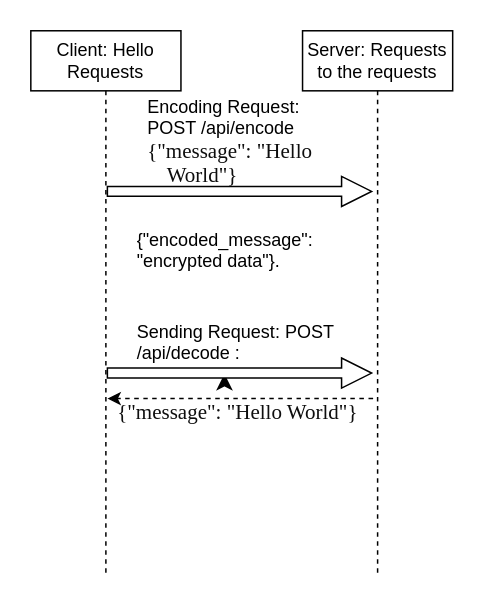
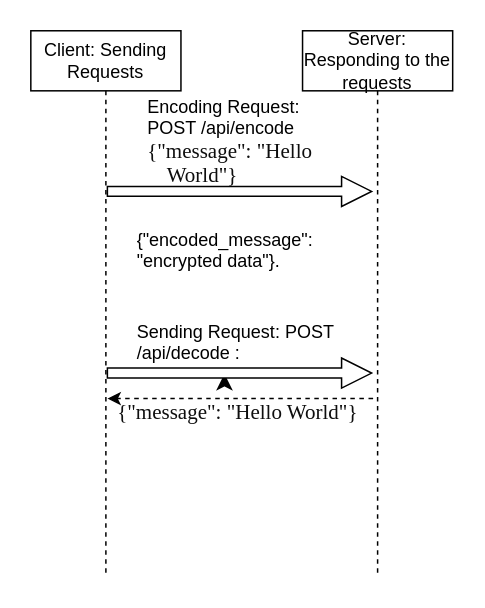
(106, 61) -> (106, 61)
(377, 61) -> (377, 61)
